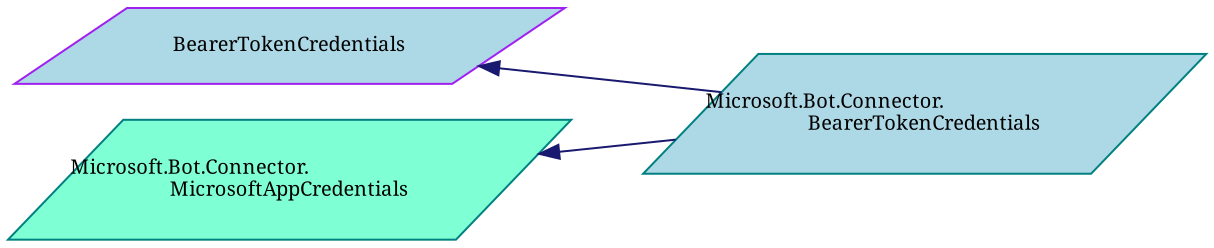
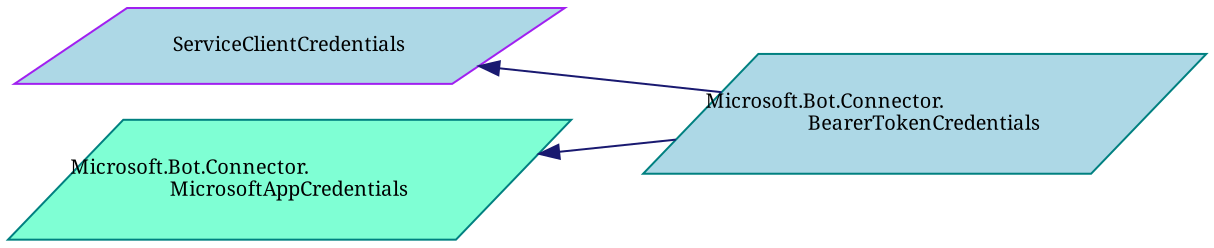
(290, 46) -> (290, 46)
